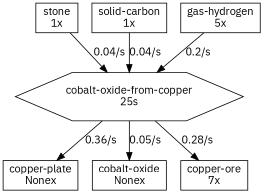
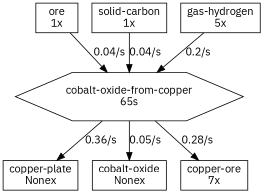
(57, 18) -> (57, 18)
(129, 97) -> (129, 97)
